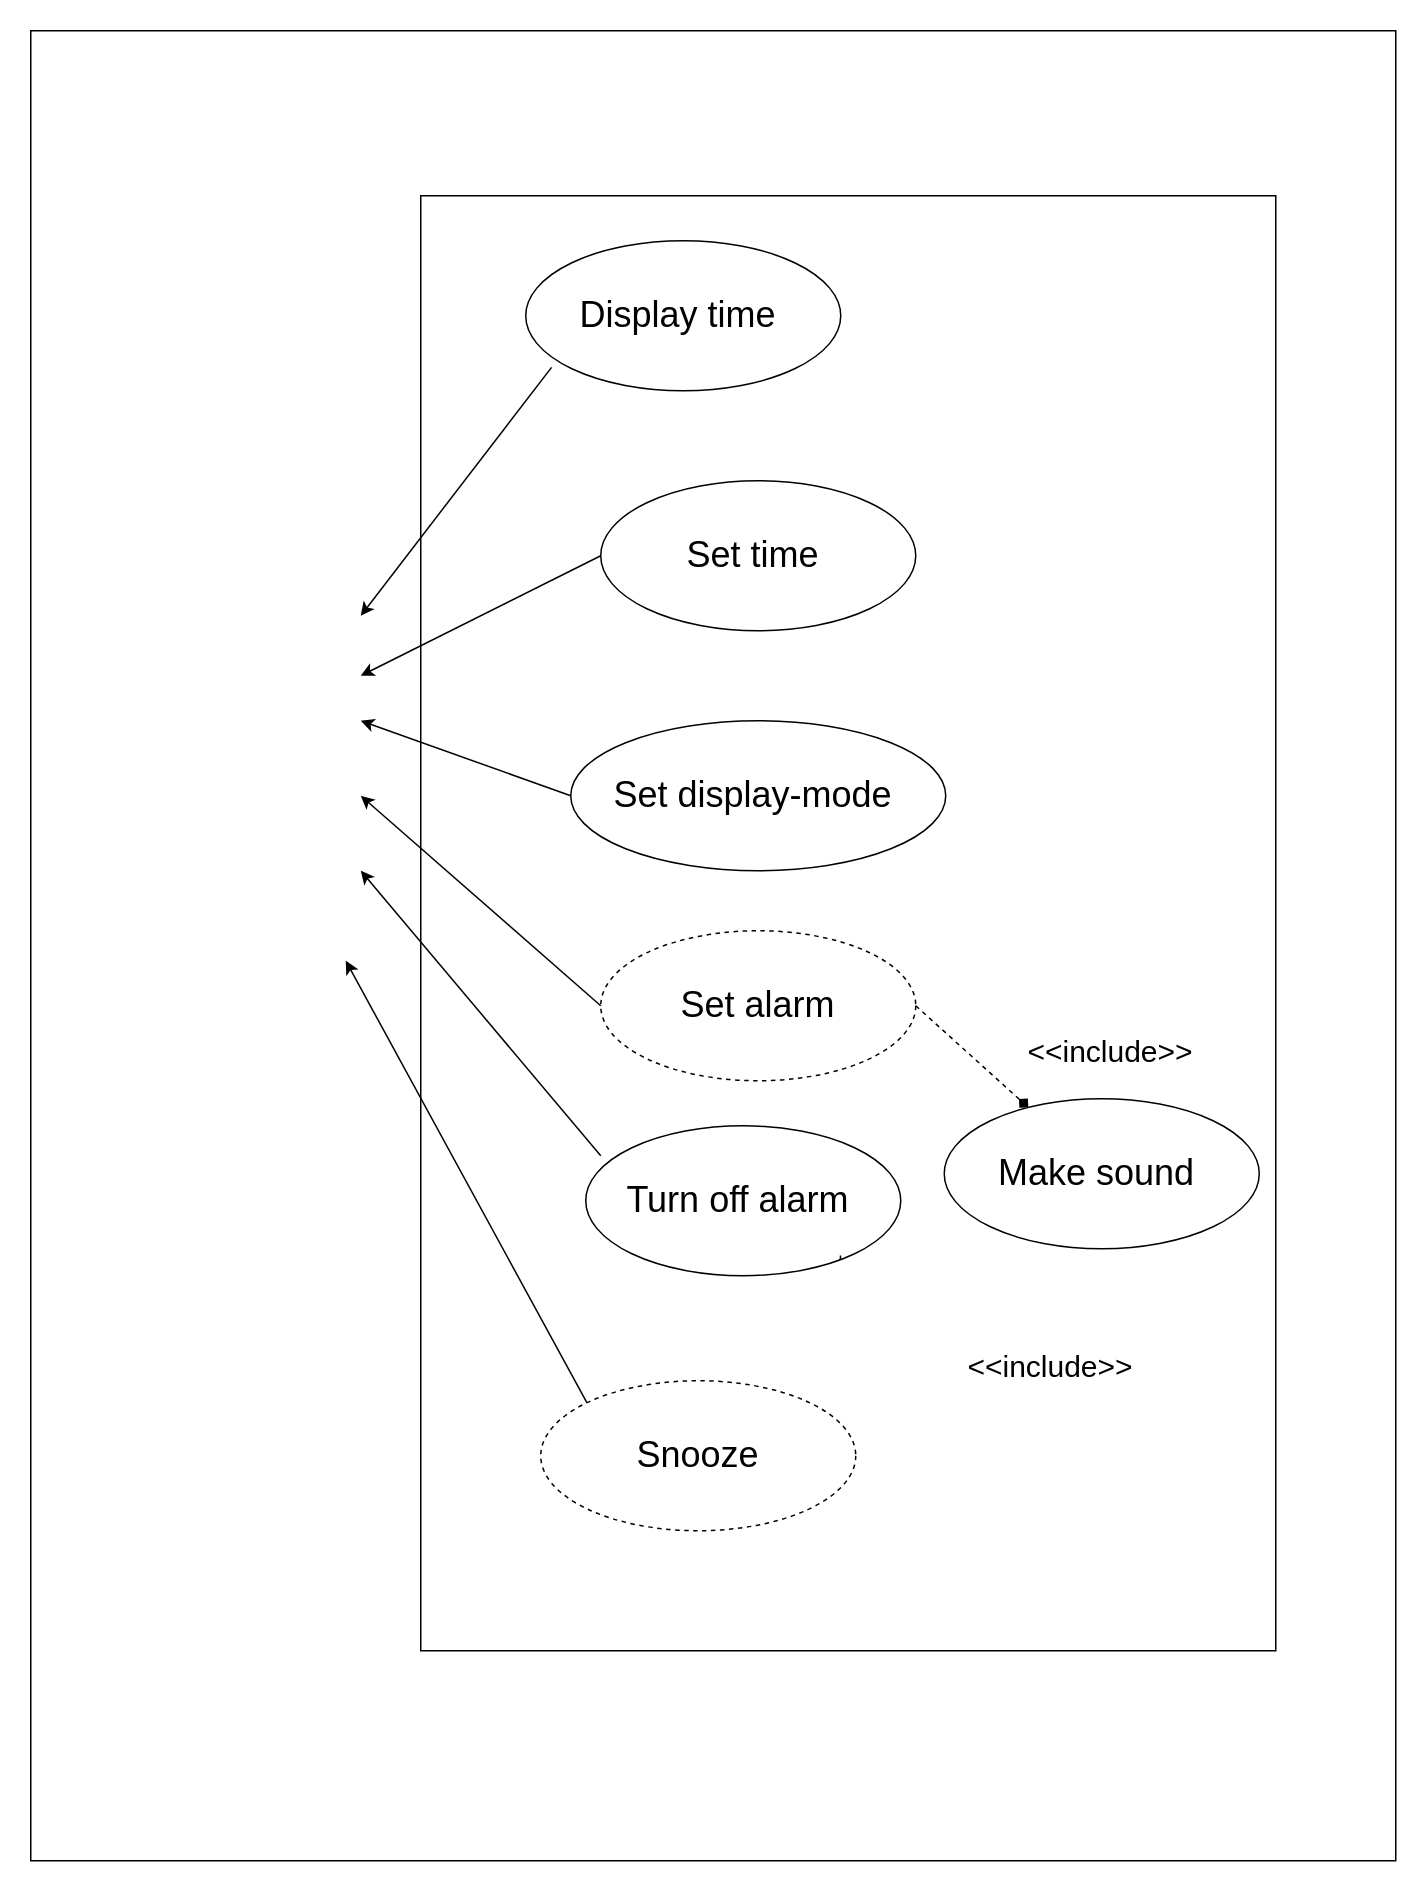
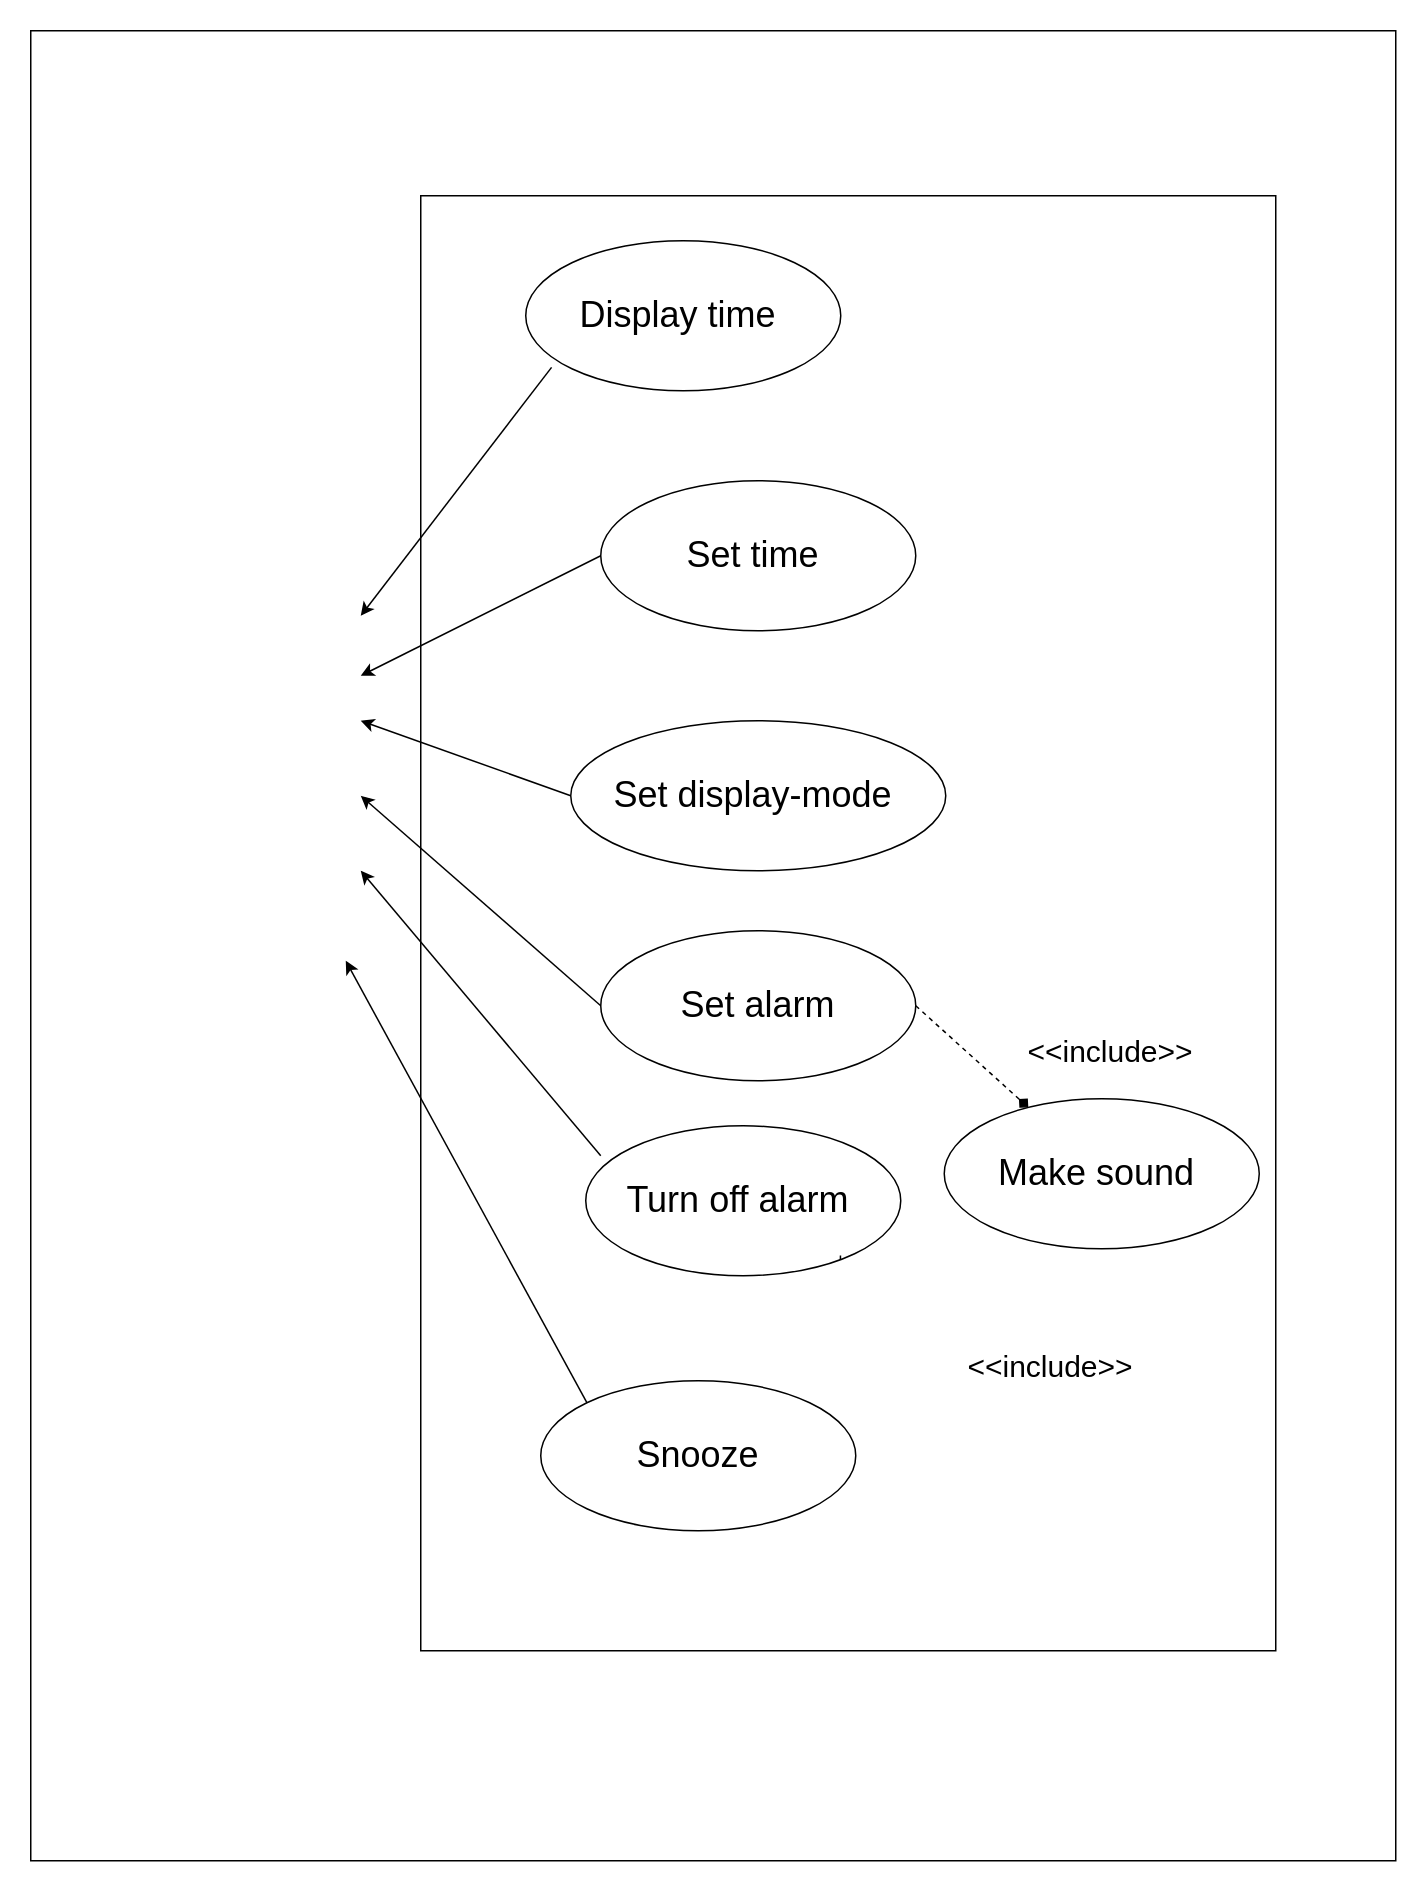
(758, 1006) -> (758, 1006)
(698, 1456) -> (698, 1456)
